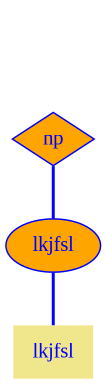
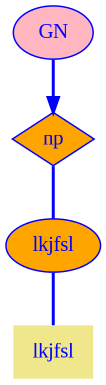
none -> (53, 33)
